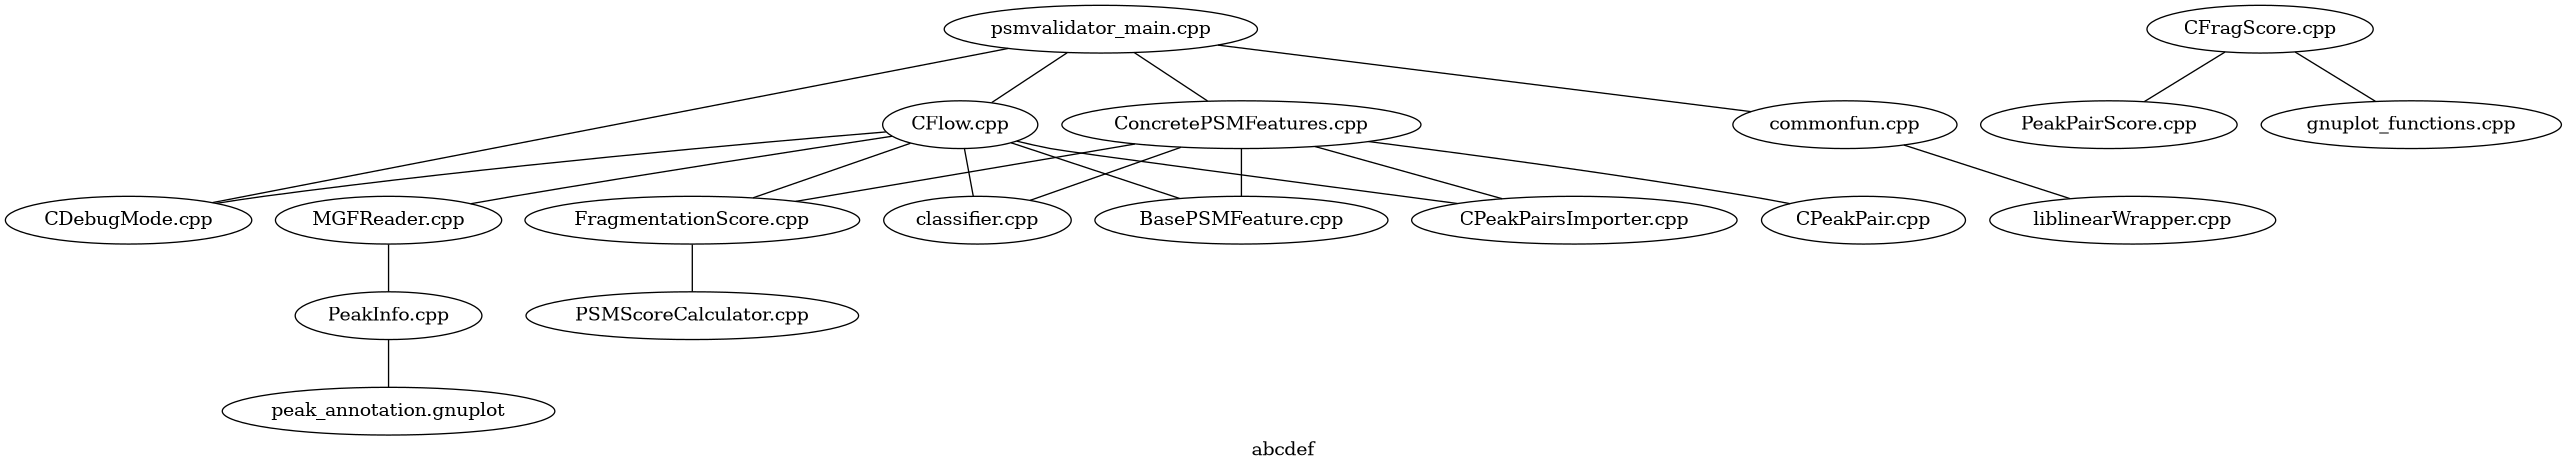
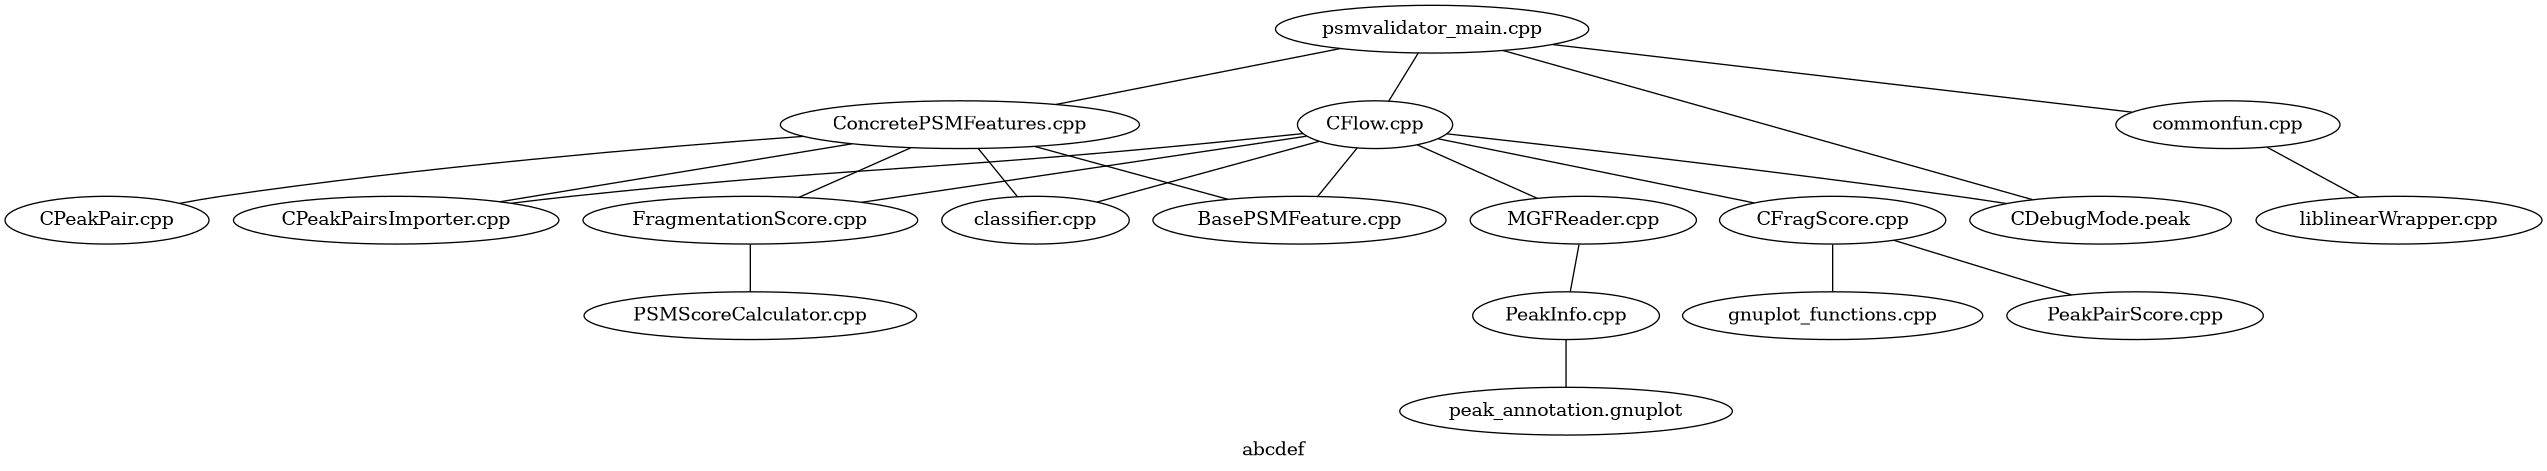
none -> (1596, 171)
(129, 220) -> (2101, 220)
